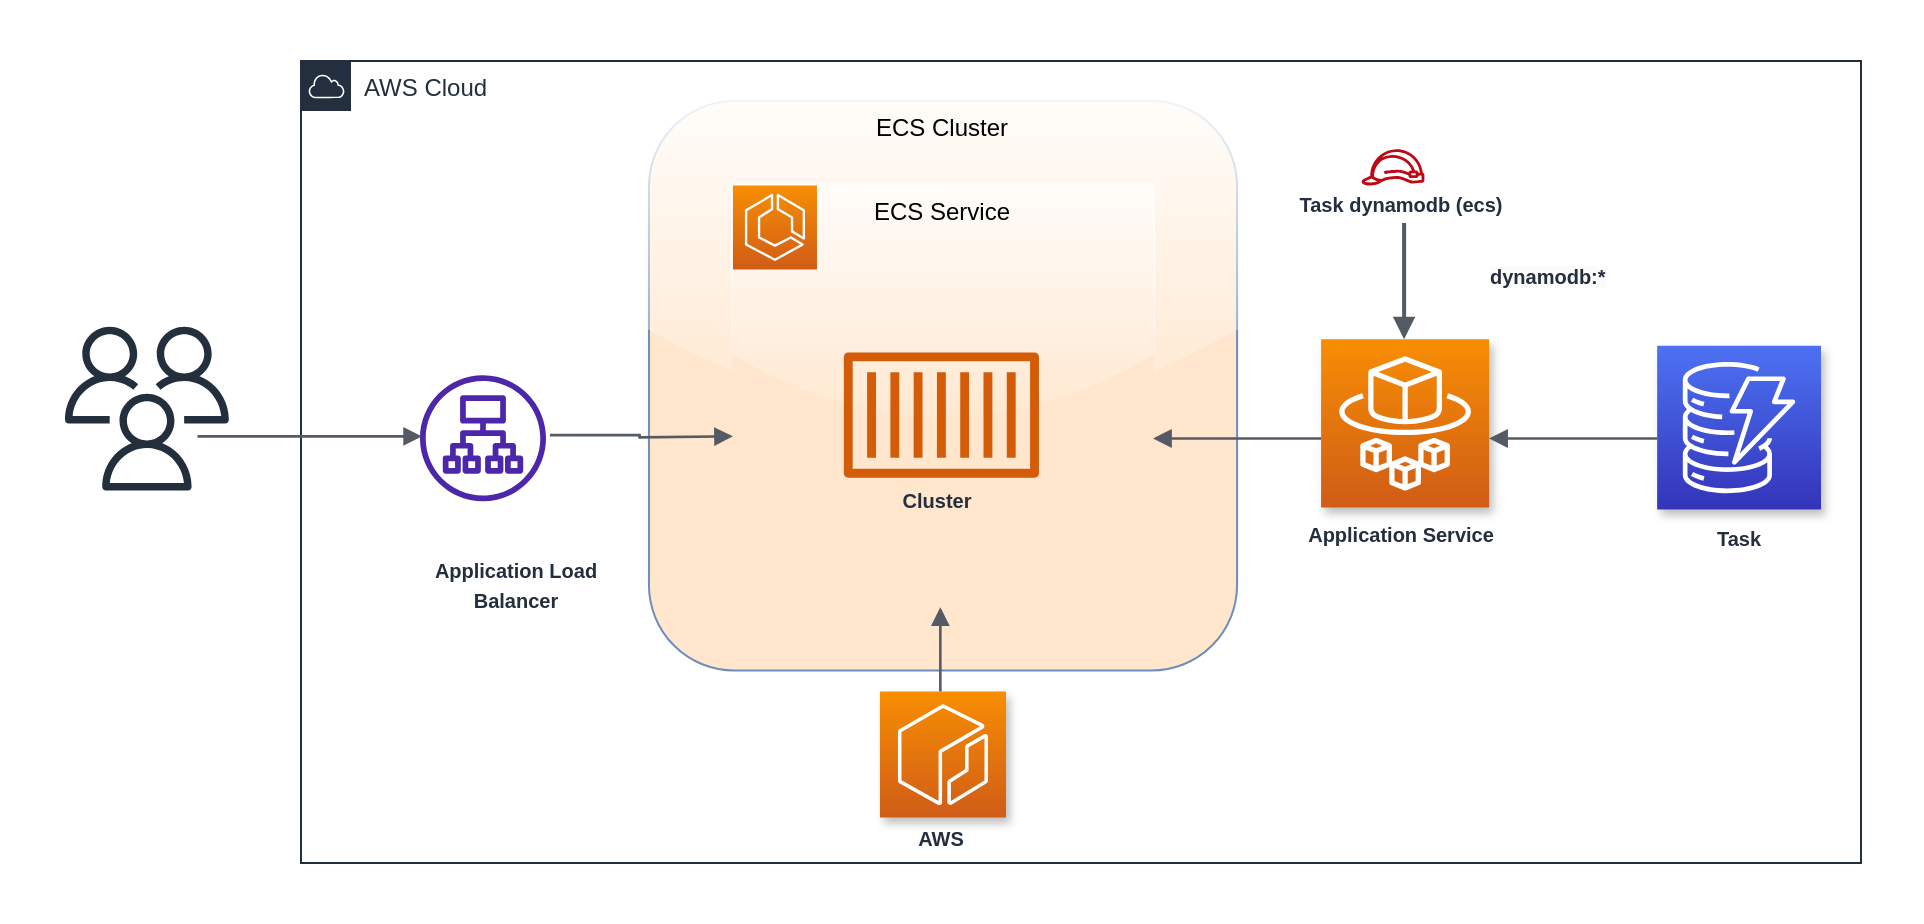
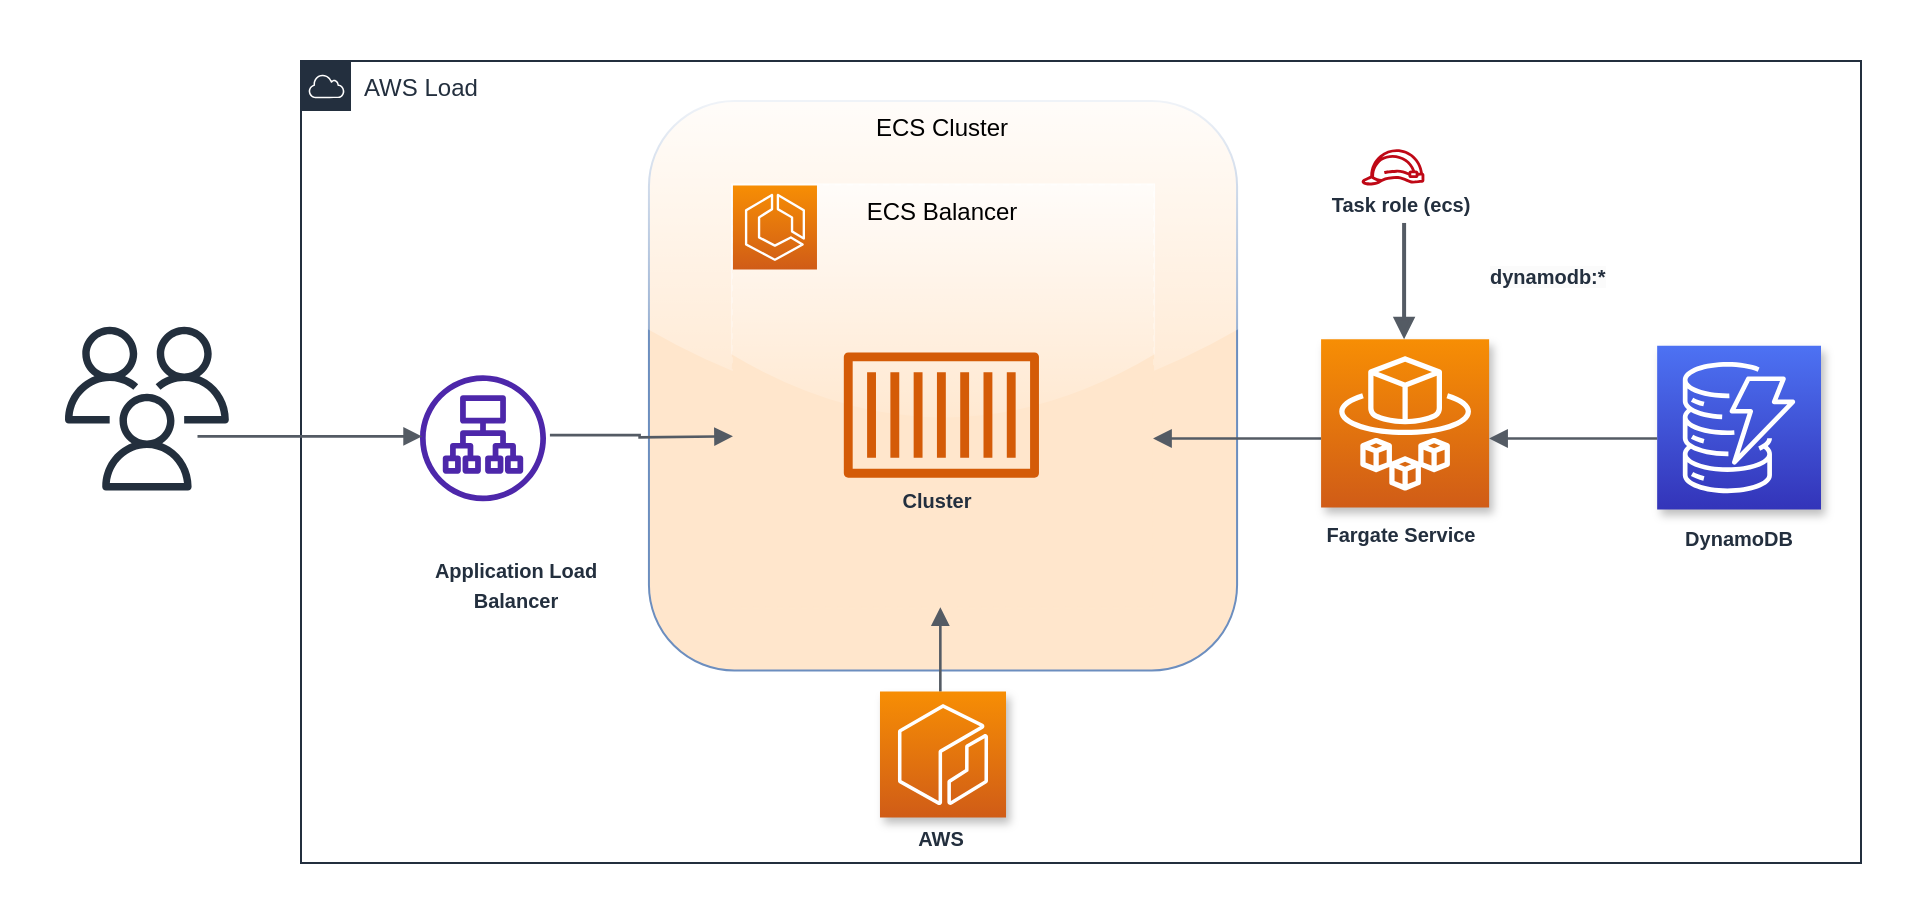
(419, 89) -> (416, 89)
(1402, 205) -> (1402, 205)
(942, 212) -> (942, 212)
(1402, 535) -> (1402, 535)
(1740, 539) -> (1740, 539)
